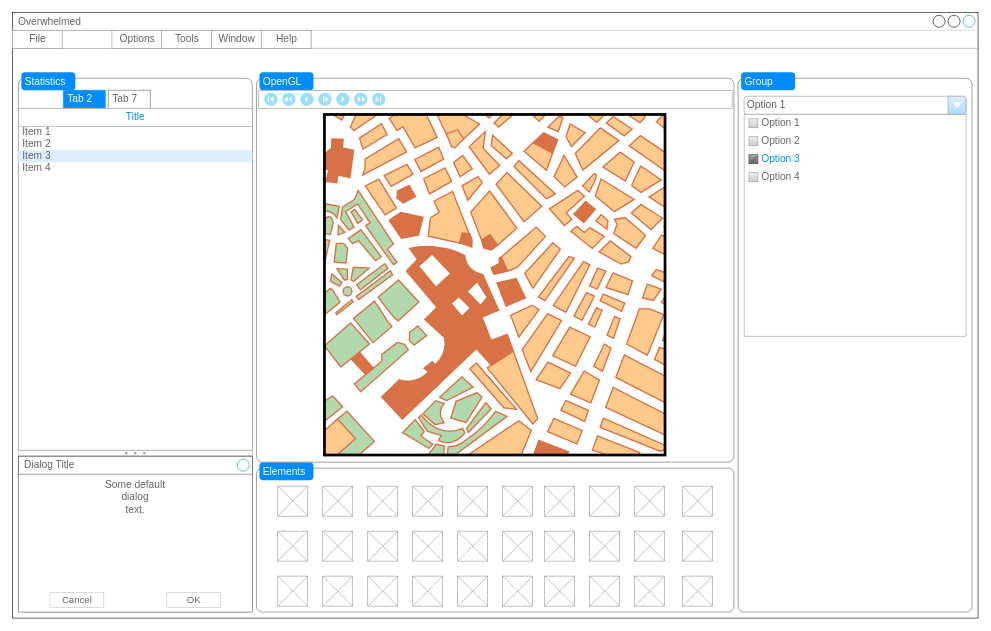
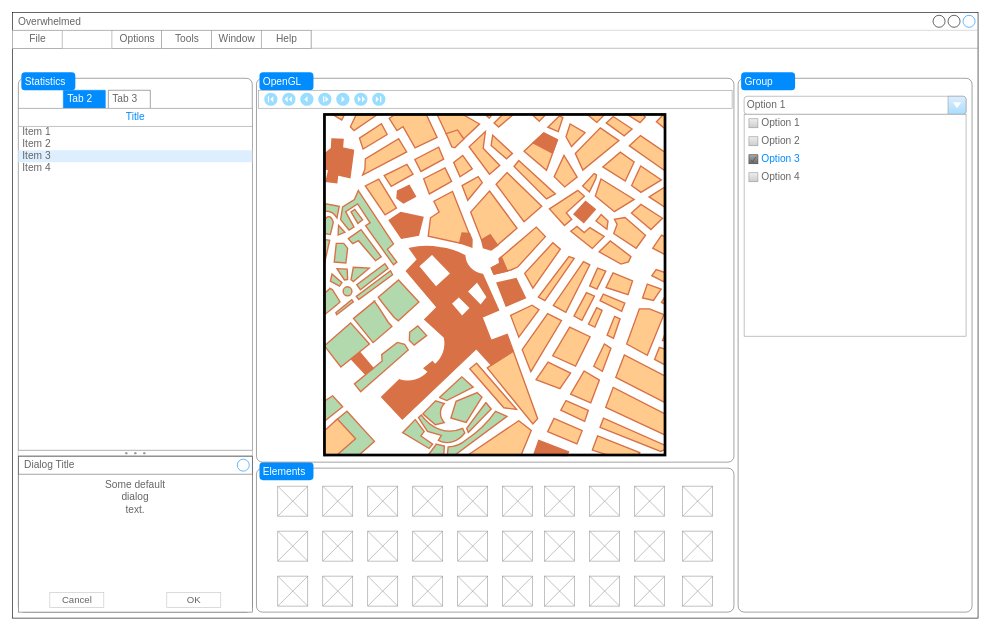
(125, 99) -> (125, 99)
